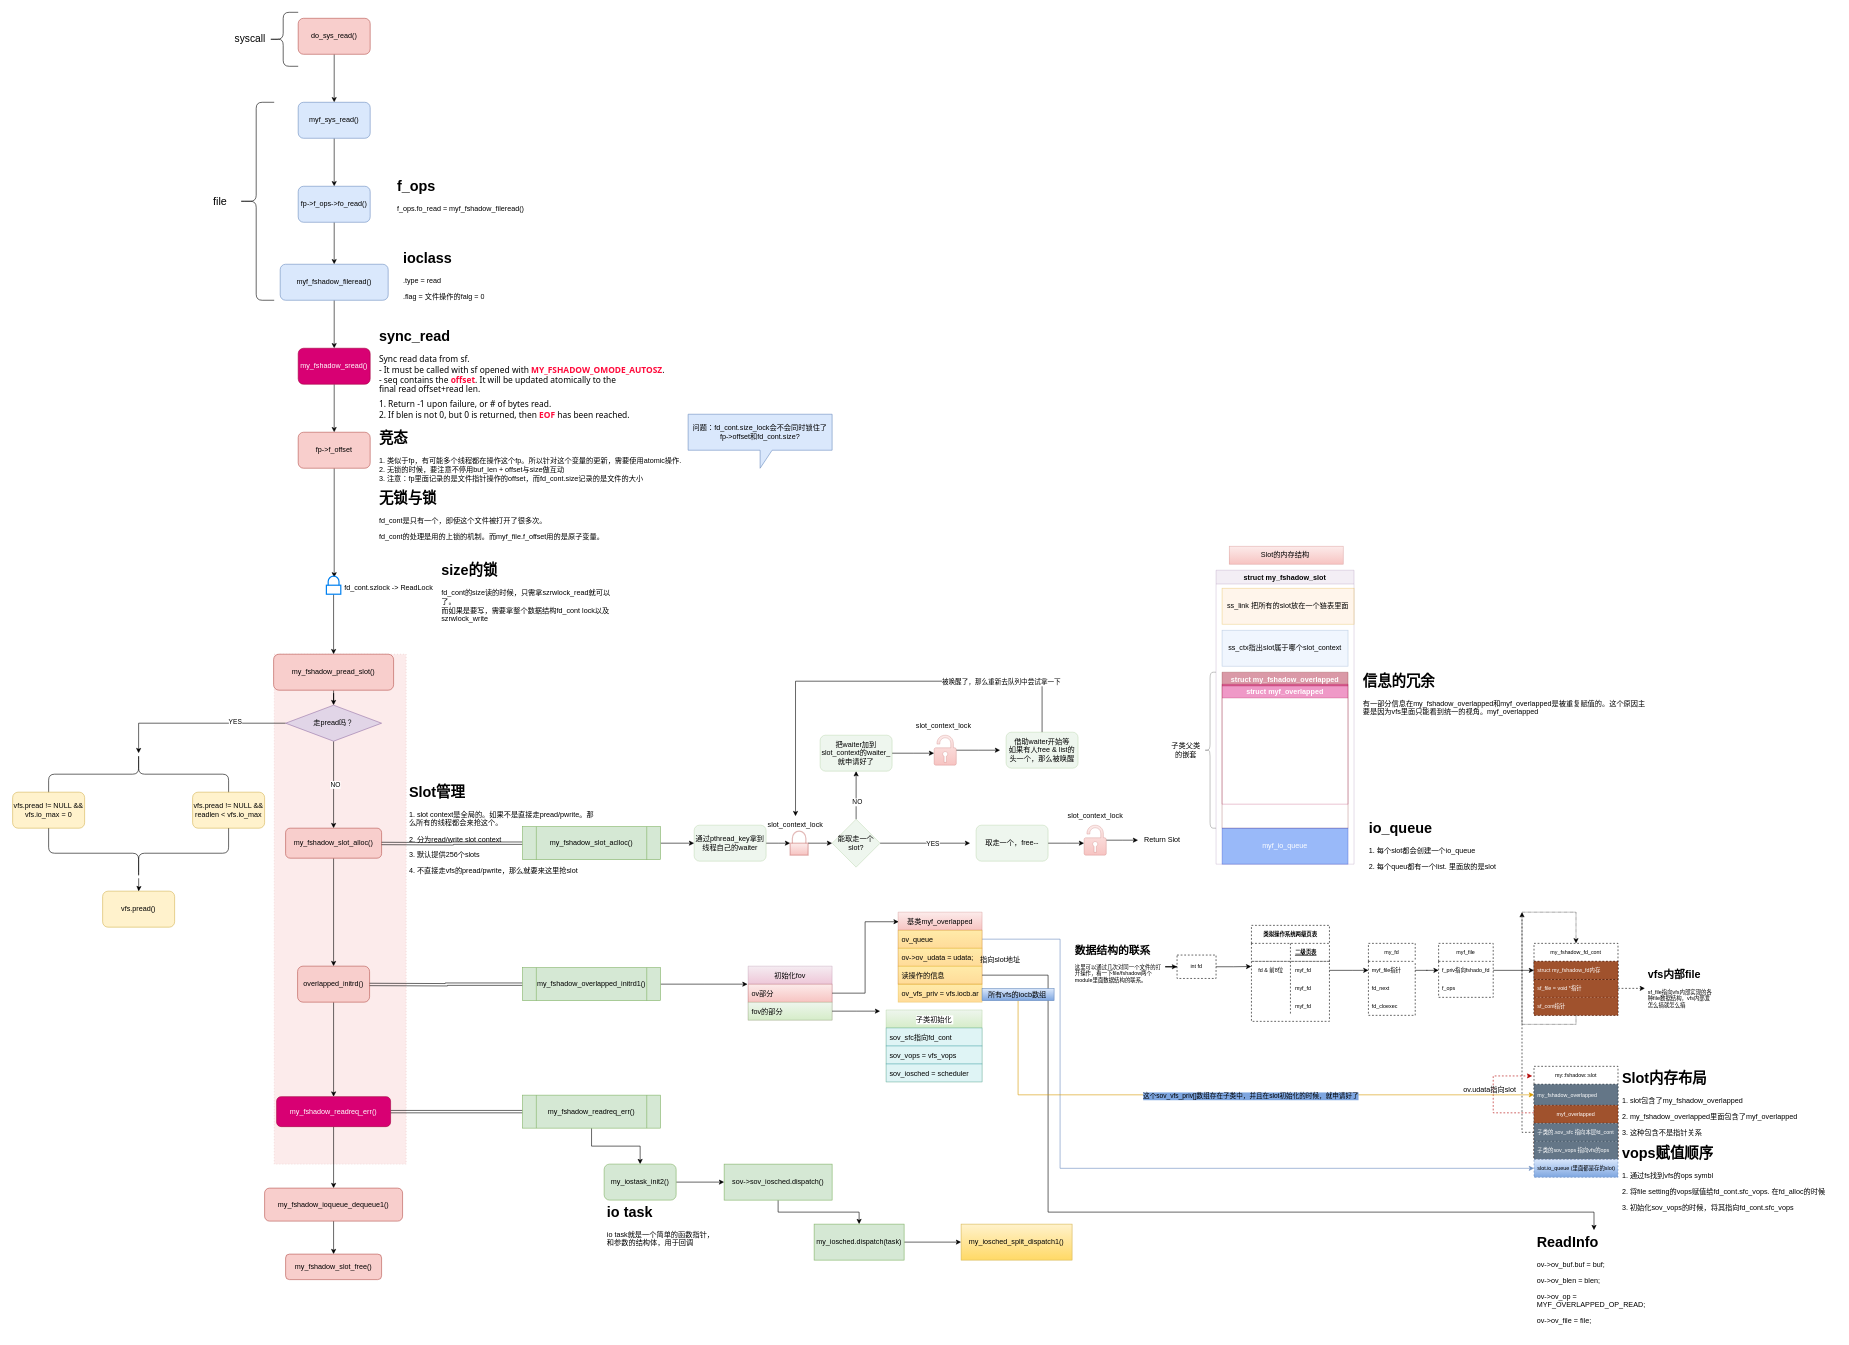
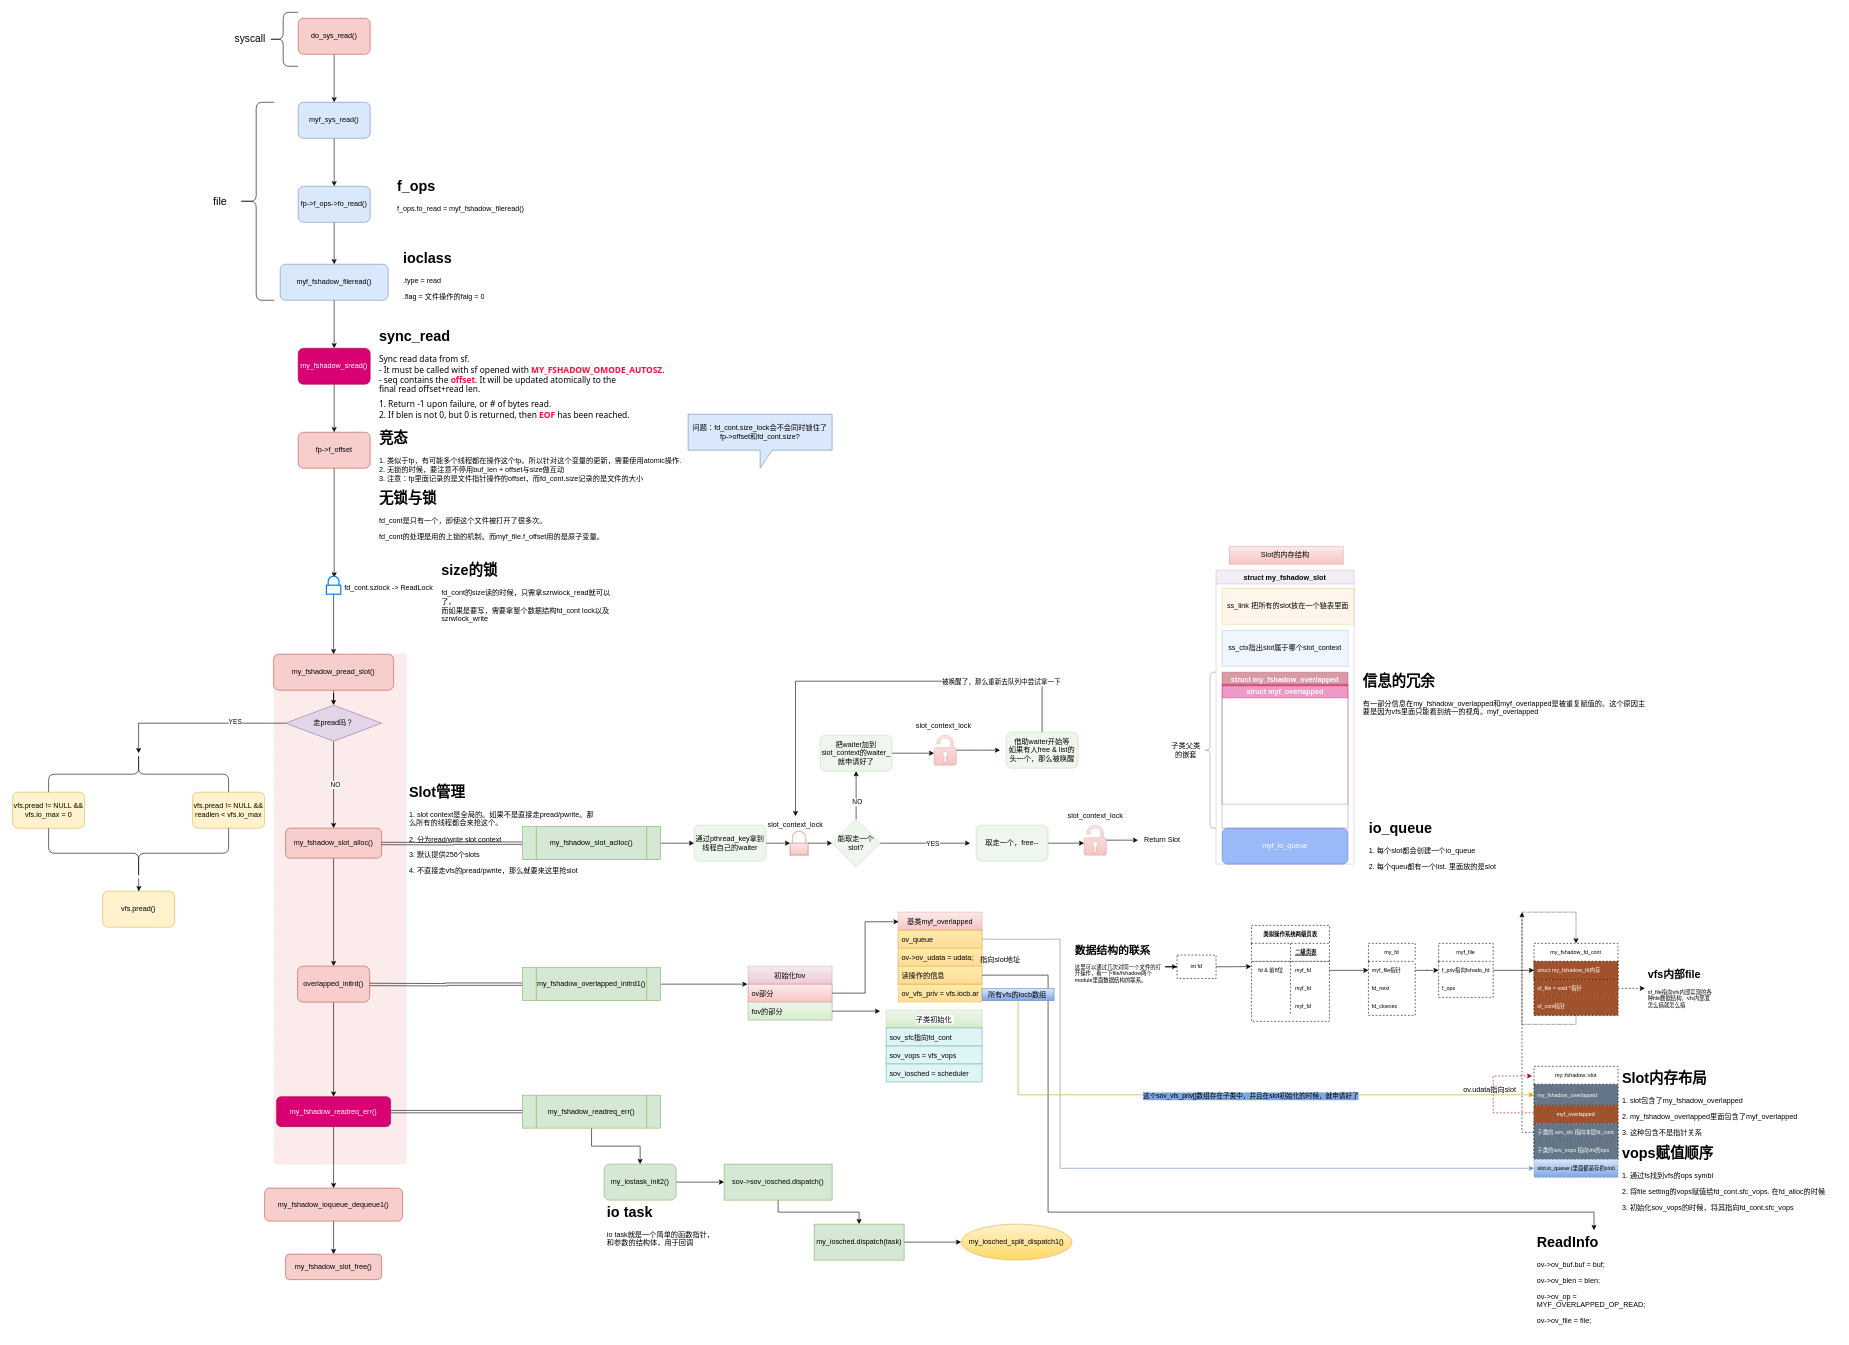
(1285, 846) -> (1285, 846)
(1016, 1242) -> (1016, 1242)
